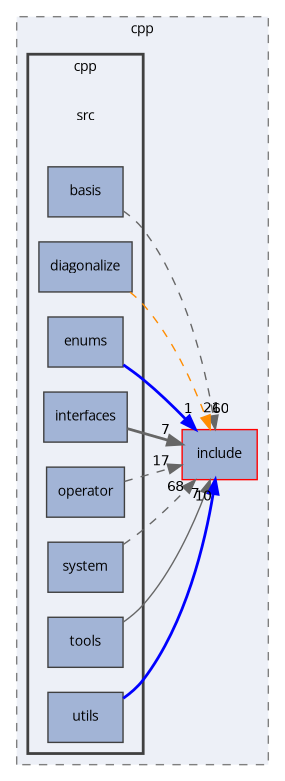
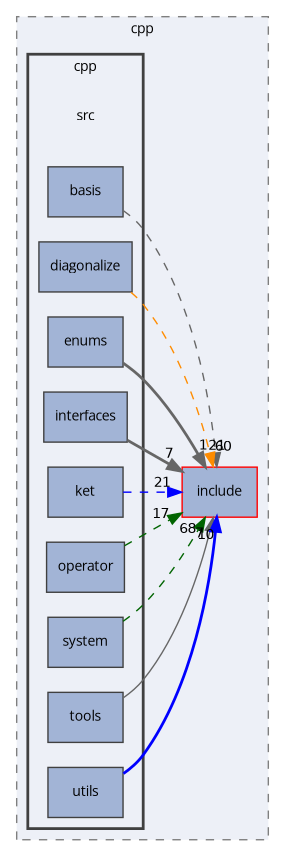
(156, 390) -> (165, 405)
(152, 474) -> (152, 530)
none -> (86, 492)
(156, 519) -> (165, 579)
